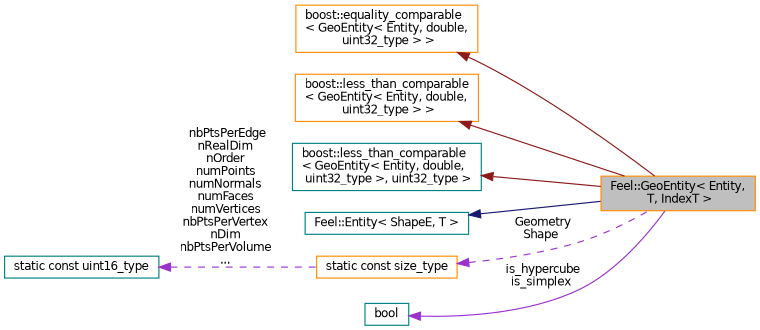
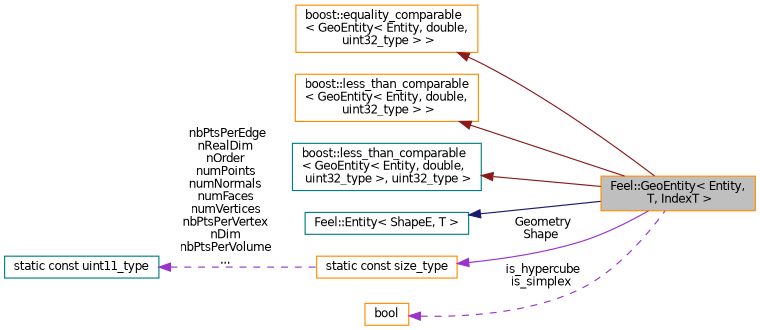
(562, 247) -> (562, 247)
(82, 267) -> (82, 267)
(559, 298) -> (559, 298)
(387, 314) -> (387, 314)
